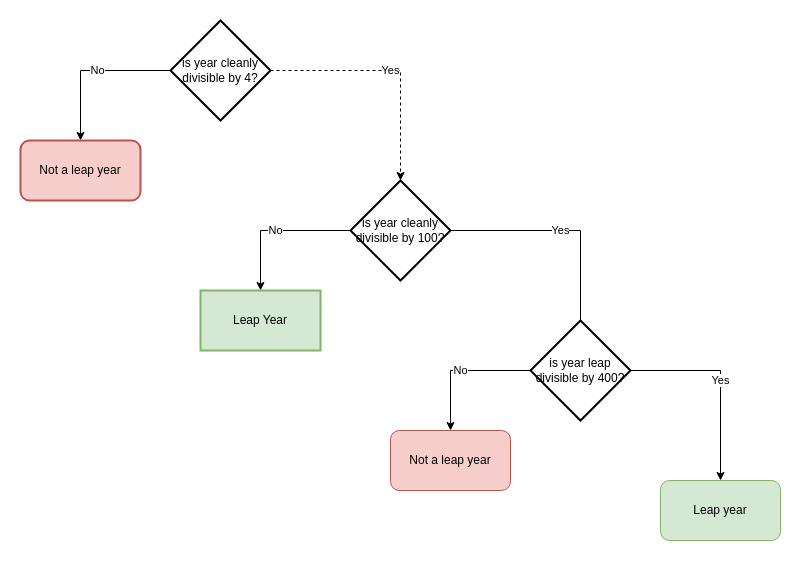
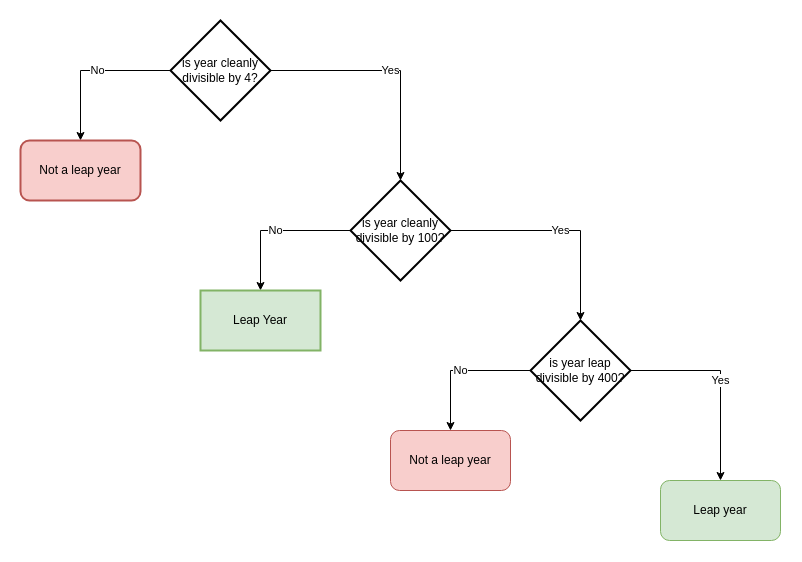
(327, 71) -> (327, 71)
(581, 315) -> (581, 312)
